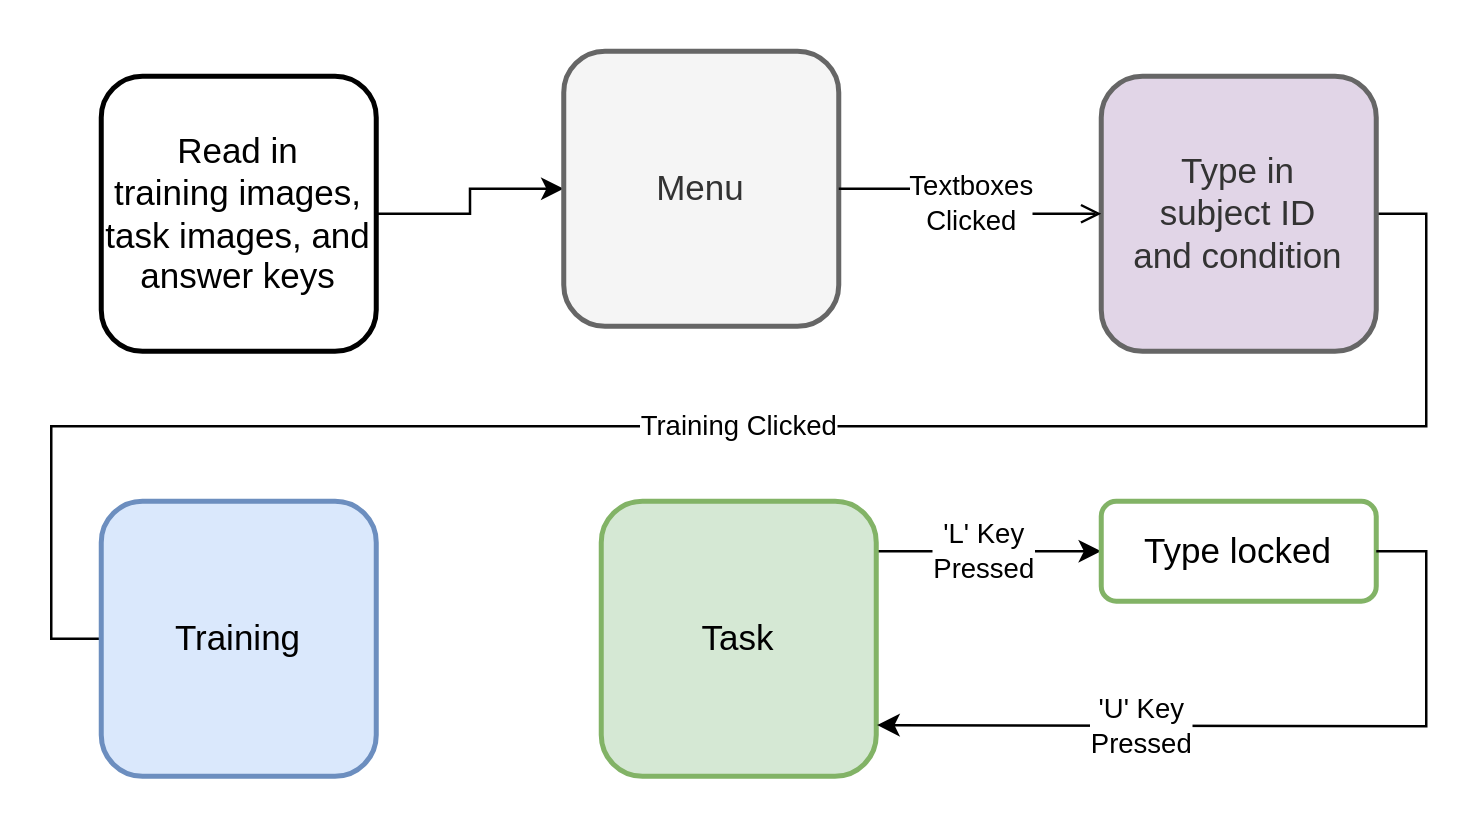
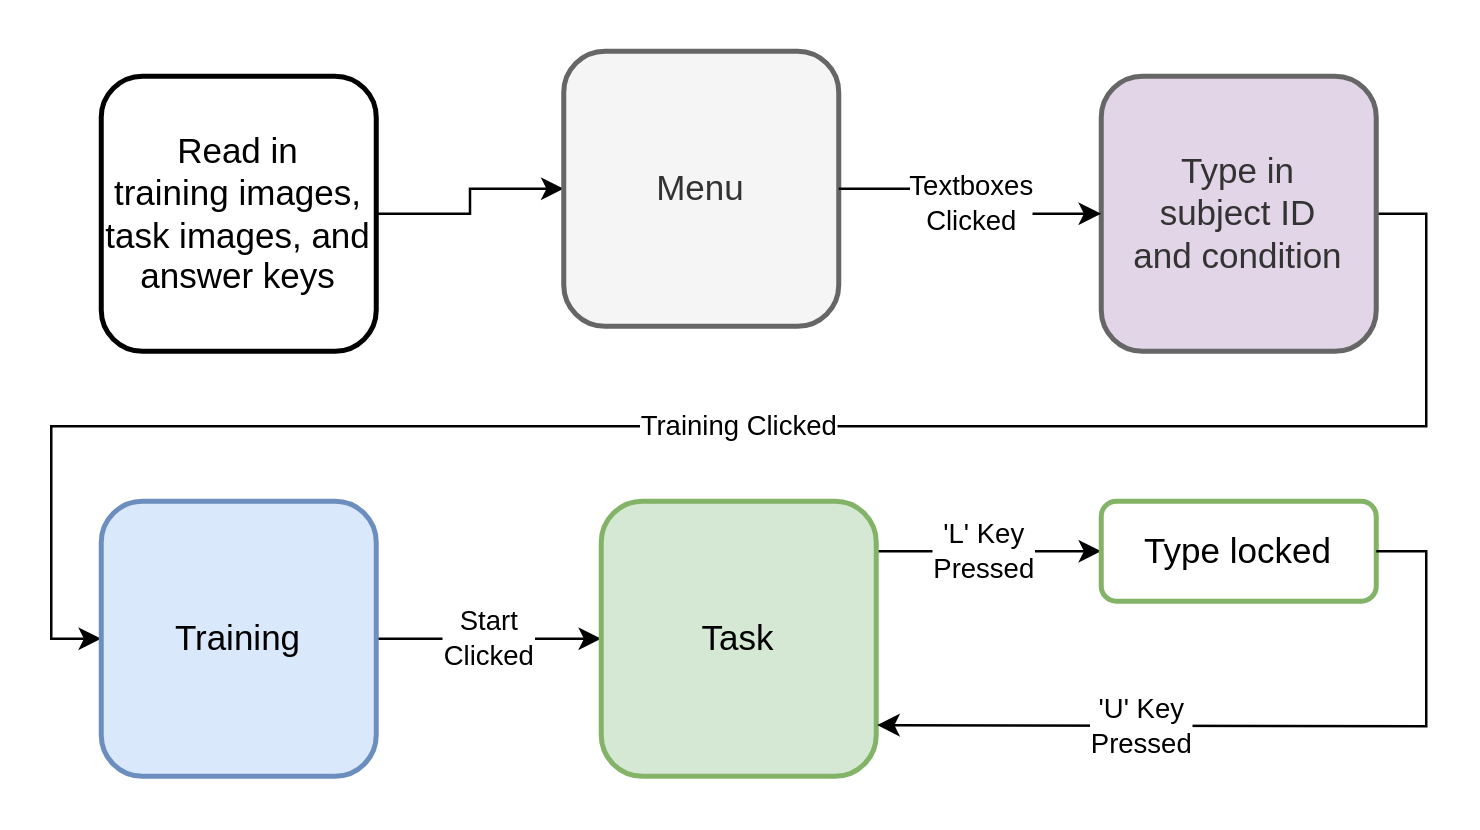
(1087, 214) -> (1083, 214)
(90, 639) -> (83, 639)
none -> (410, 639)
